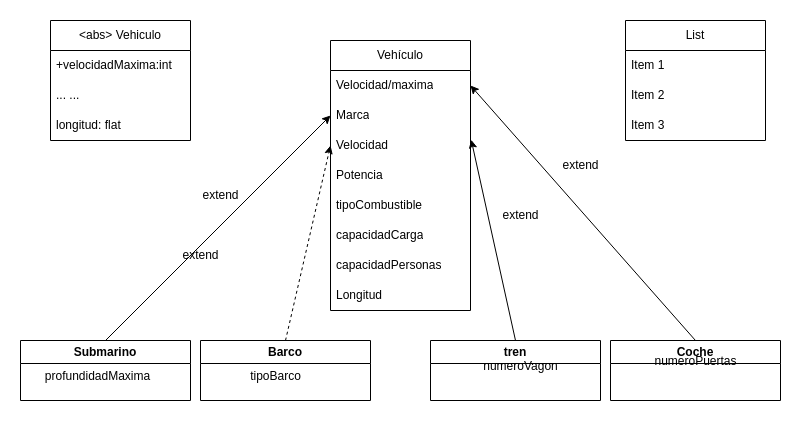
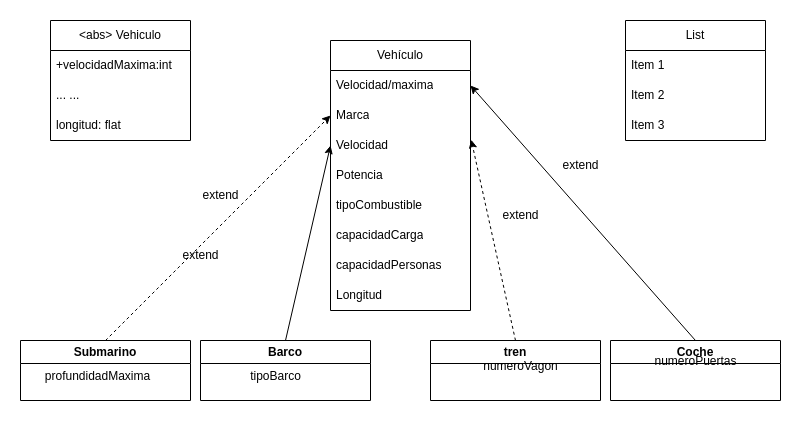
(216, 230) -> (216, 230)
(494, 242) -> (494, 242)
(307, 247) -> (307, 247)
